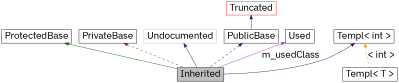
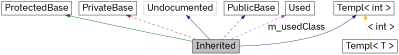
(251, 8) -> none
(249, 56) -> (256, 28)
